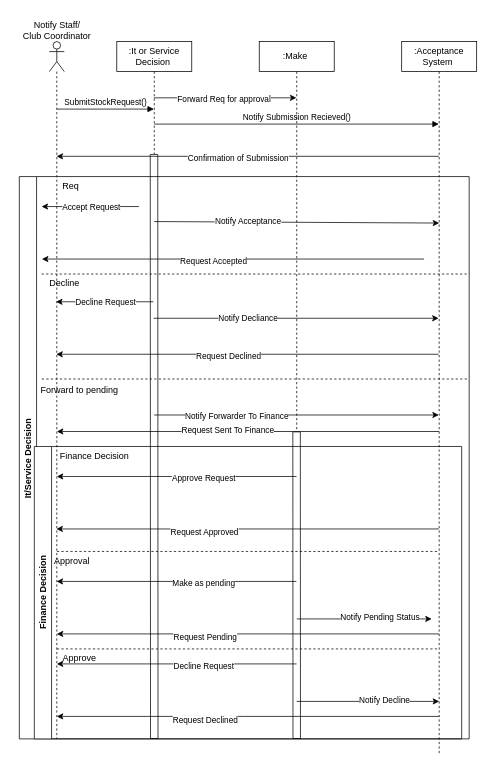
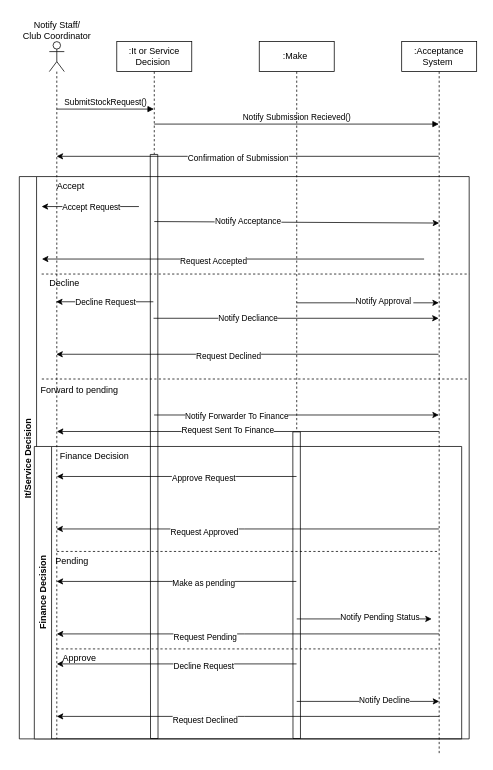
(222, 98) -> none
(72, 186) -> (72, 186)
none -> (366, 303)
(72, 561) -> (72, 561)
